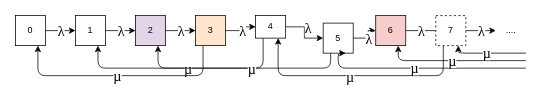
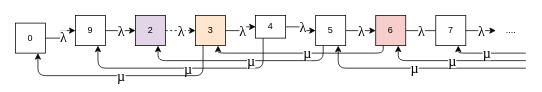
(30, 30) -> (30, 38)
(90, 30) -> (90, 30)
(177, 30) -> (177, 30)
(450, 30) -> (450, 30)
(338, 38) -> (330, 30)
none -> (341, 53)
(366, 75) -> none
